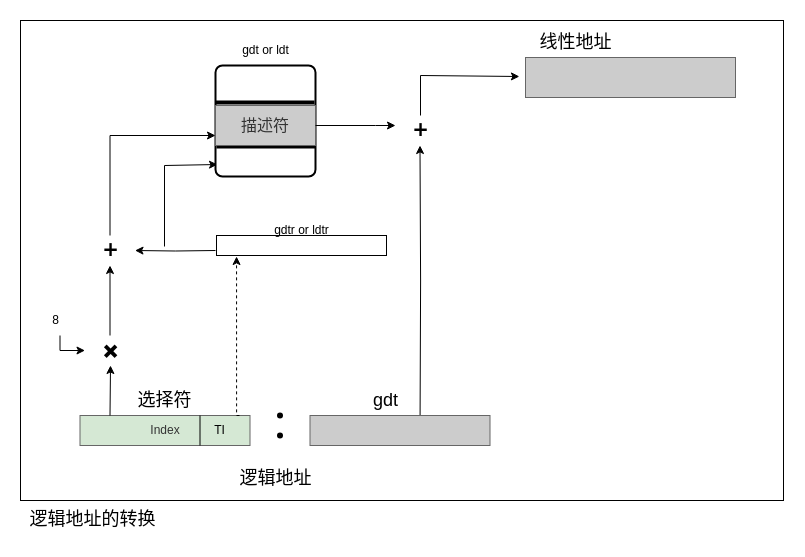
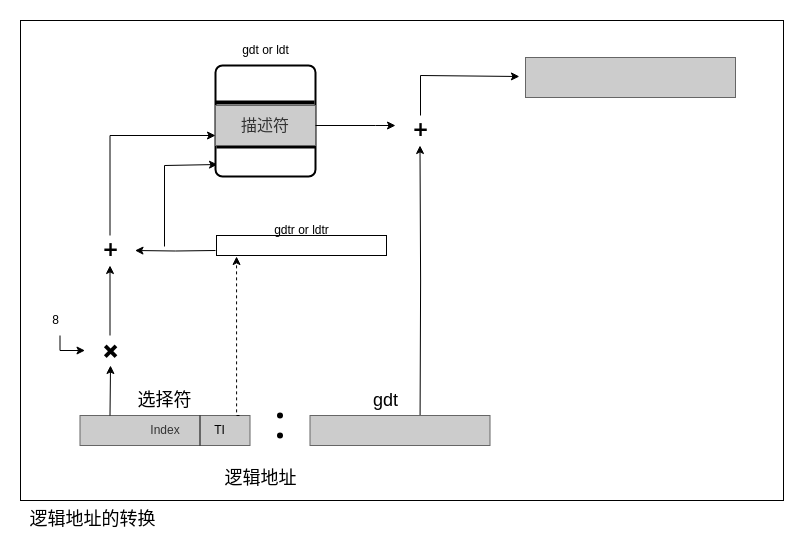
(576, 43) -> none
(165, 431) -> (165, 431)
(276, 479) -> (261, 479)
